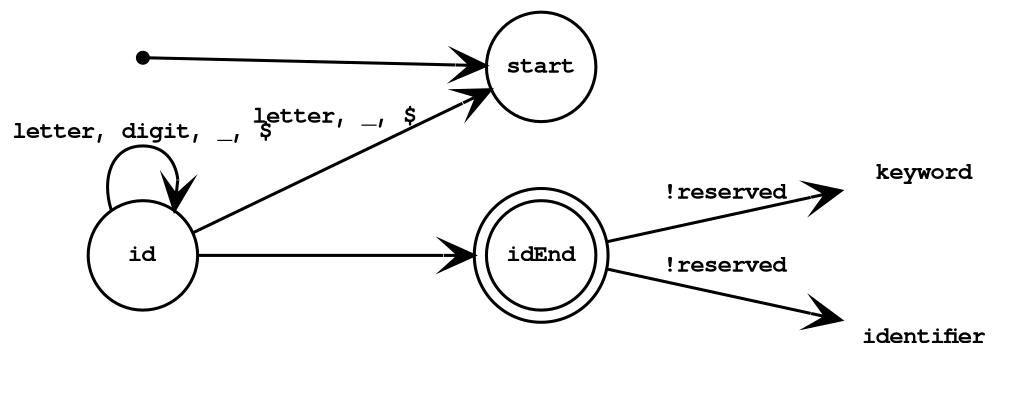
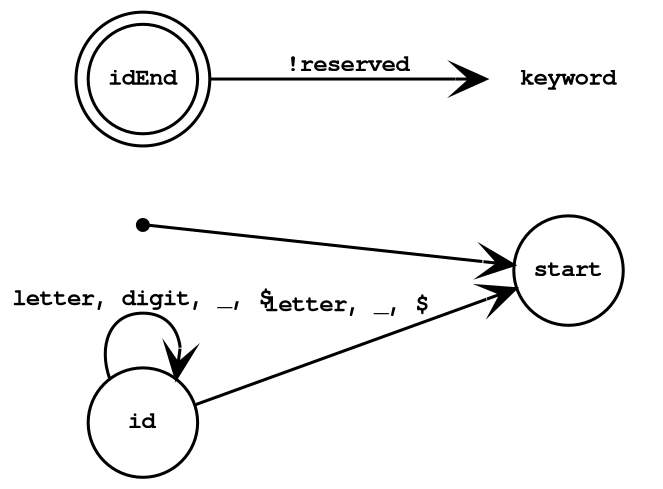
(321, 255) -> none
(924, 337) -> none
